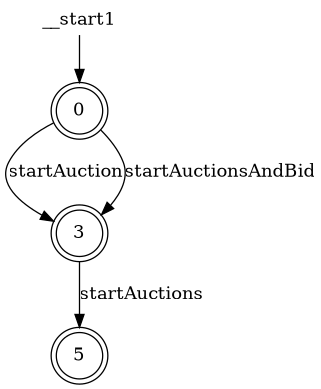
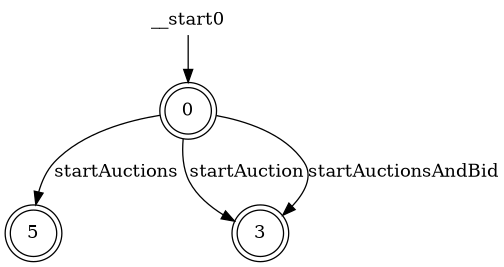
(80, 20) -> (188, 20)
(80, 288) -> (88, 138)
